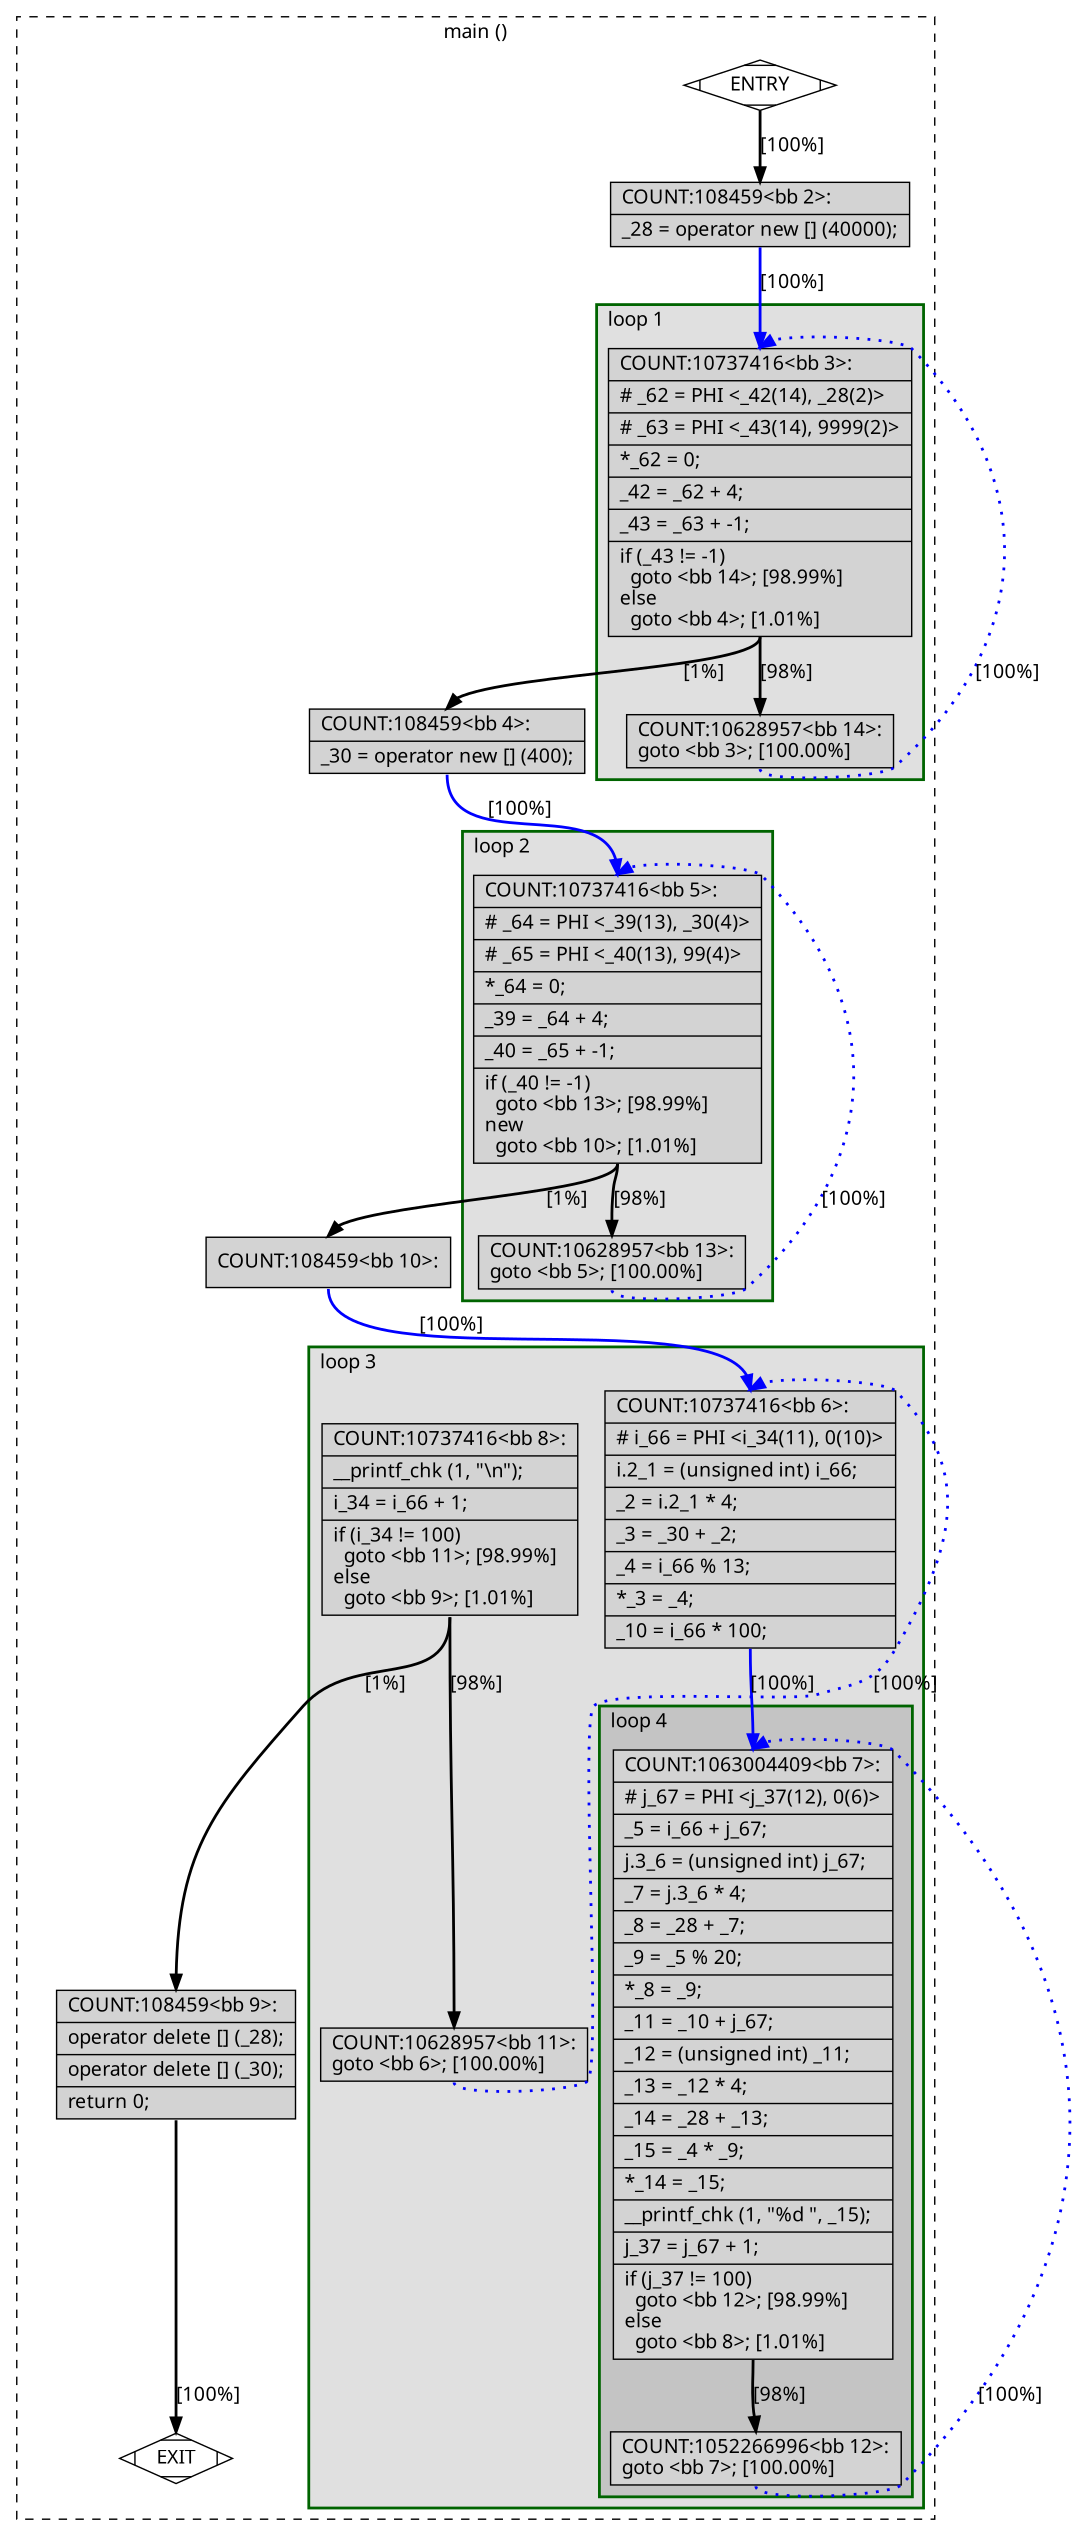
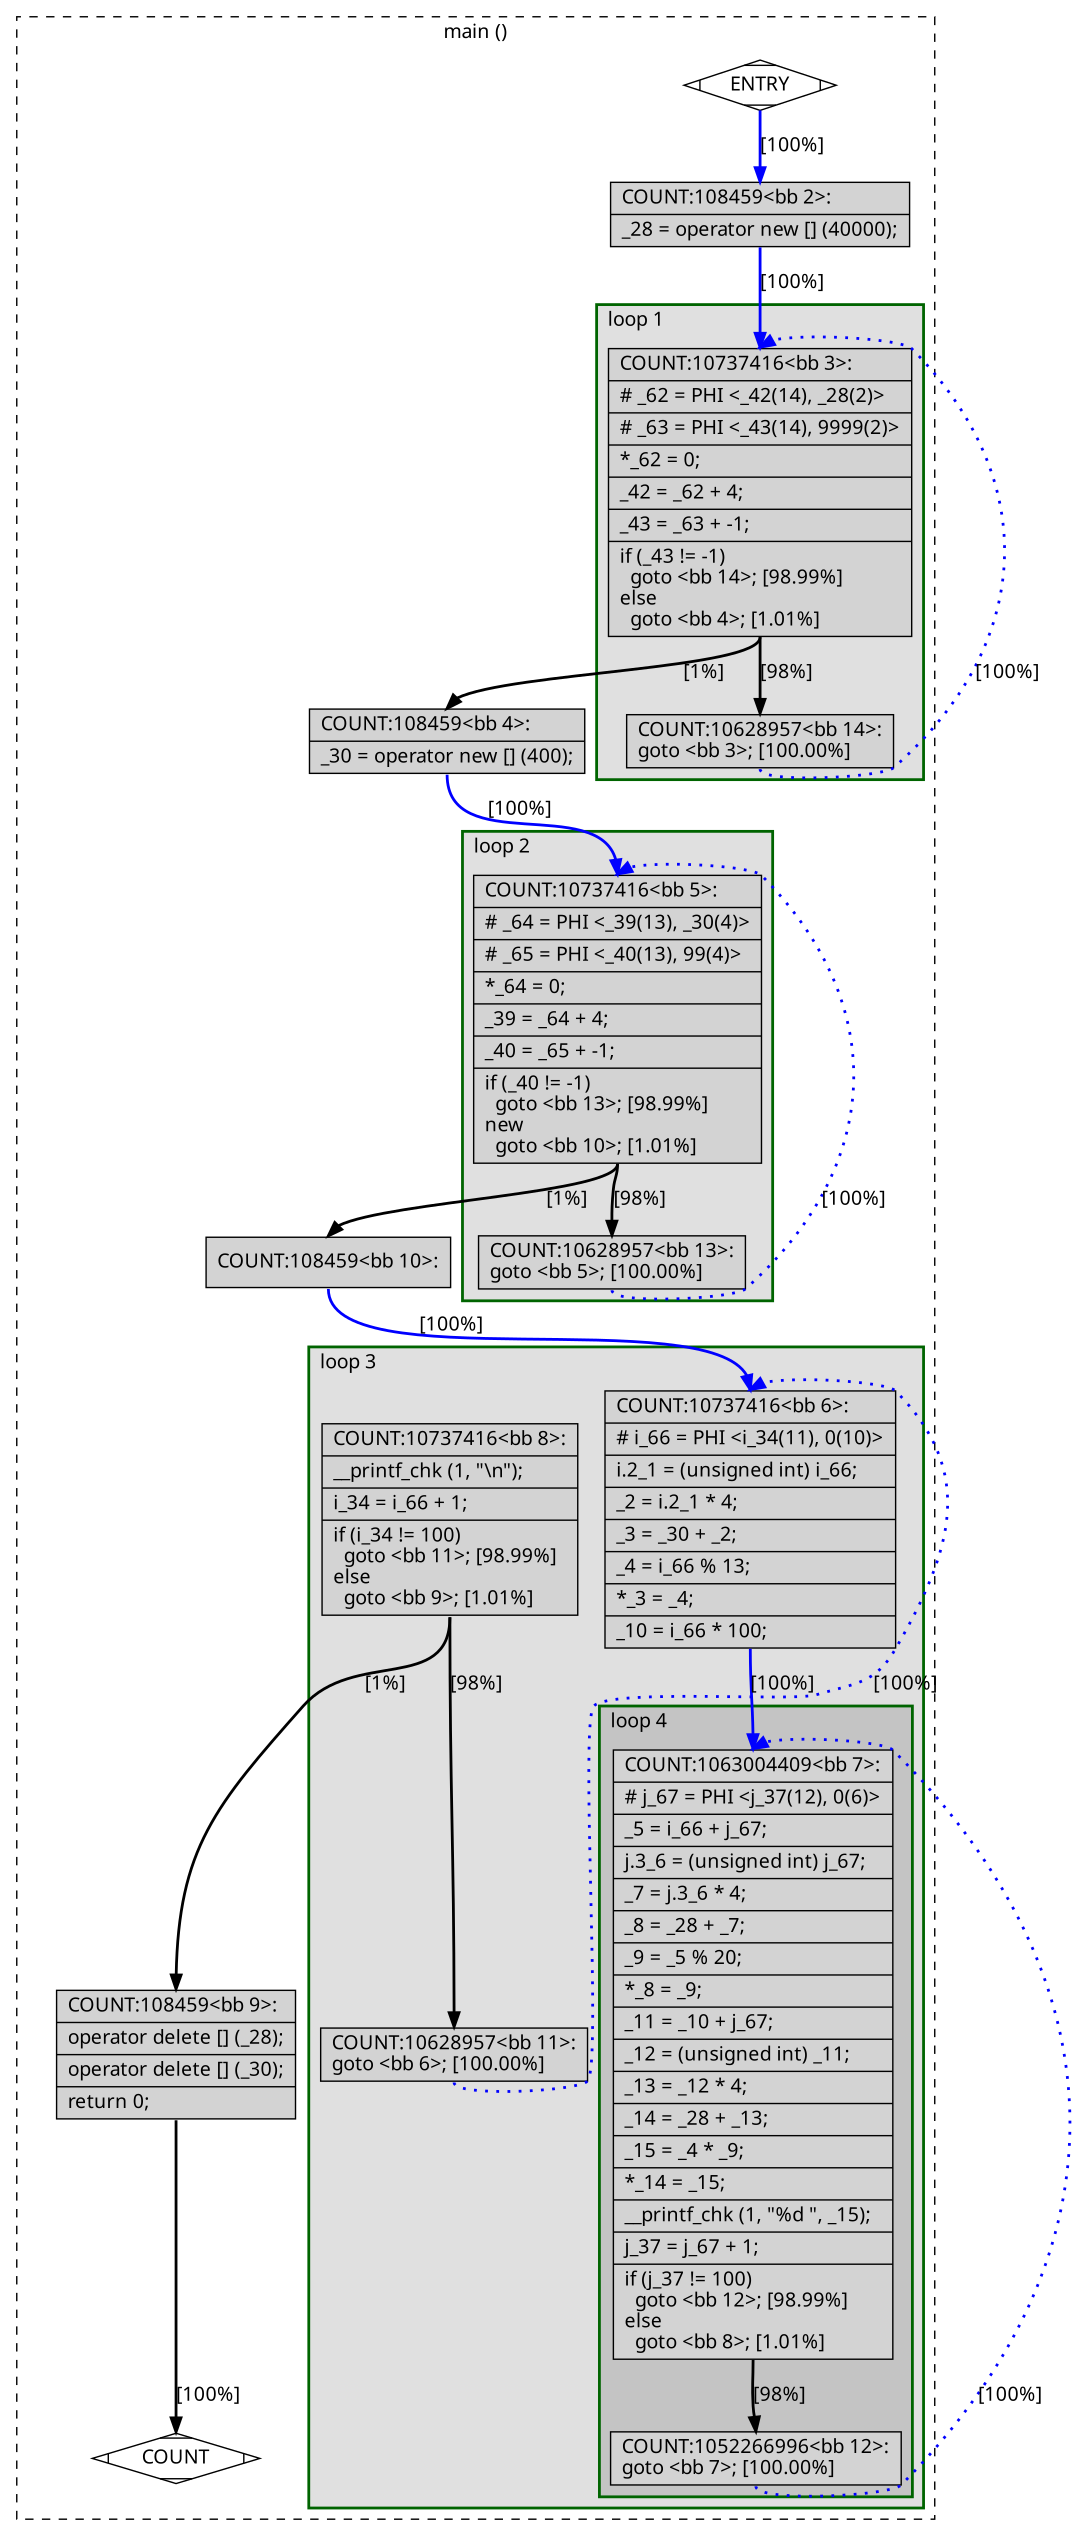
(760, 139) -> (760, 139)
(176, 2458) -> (176, 2458)
